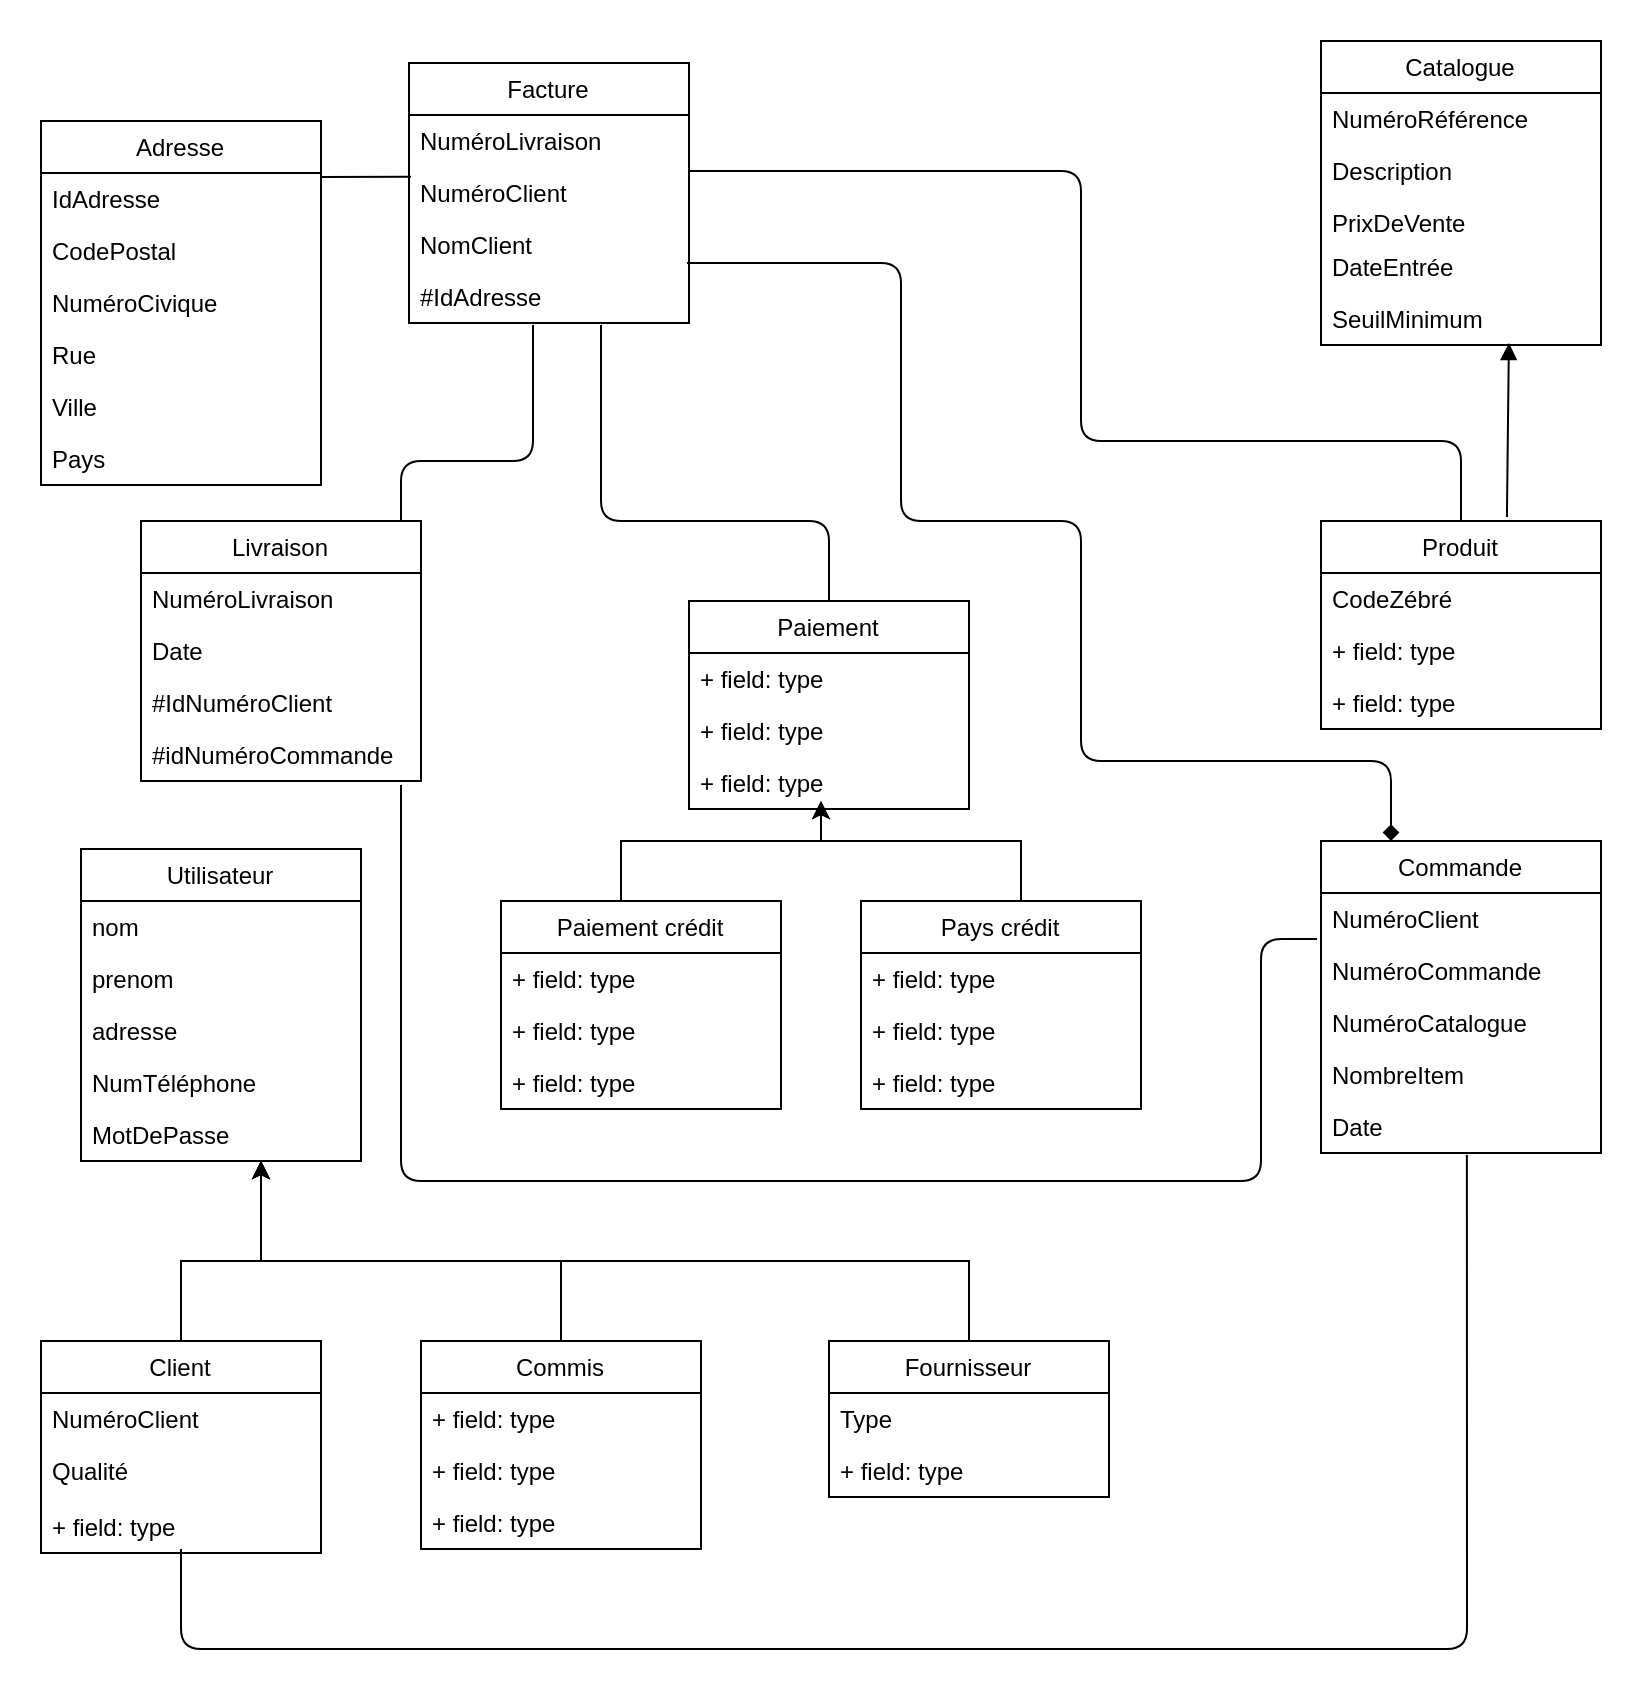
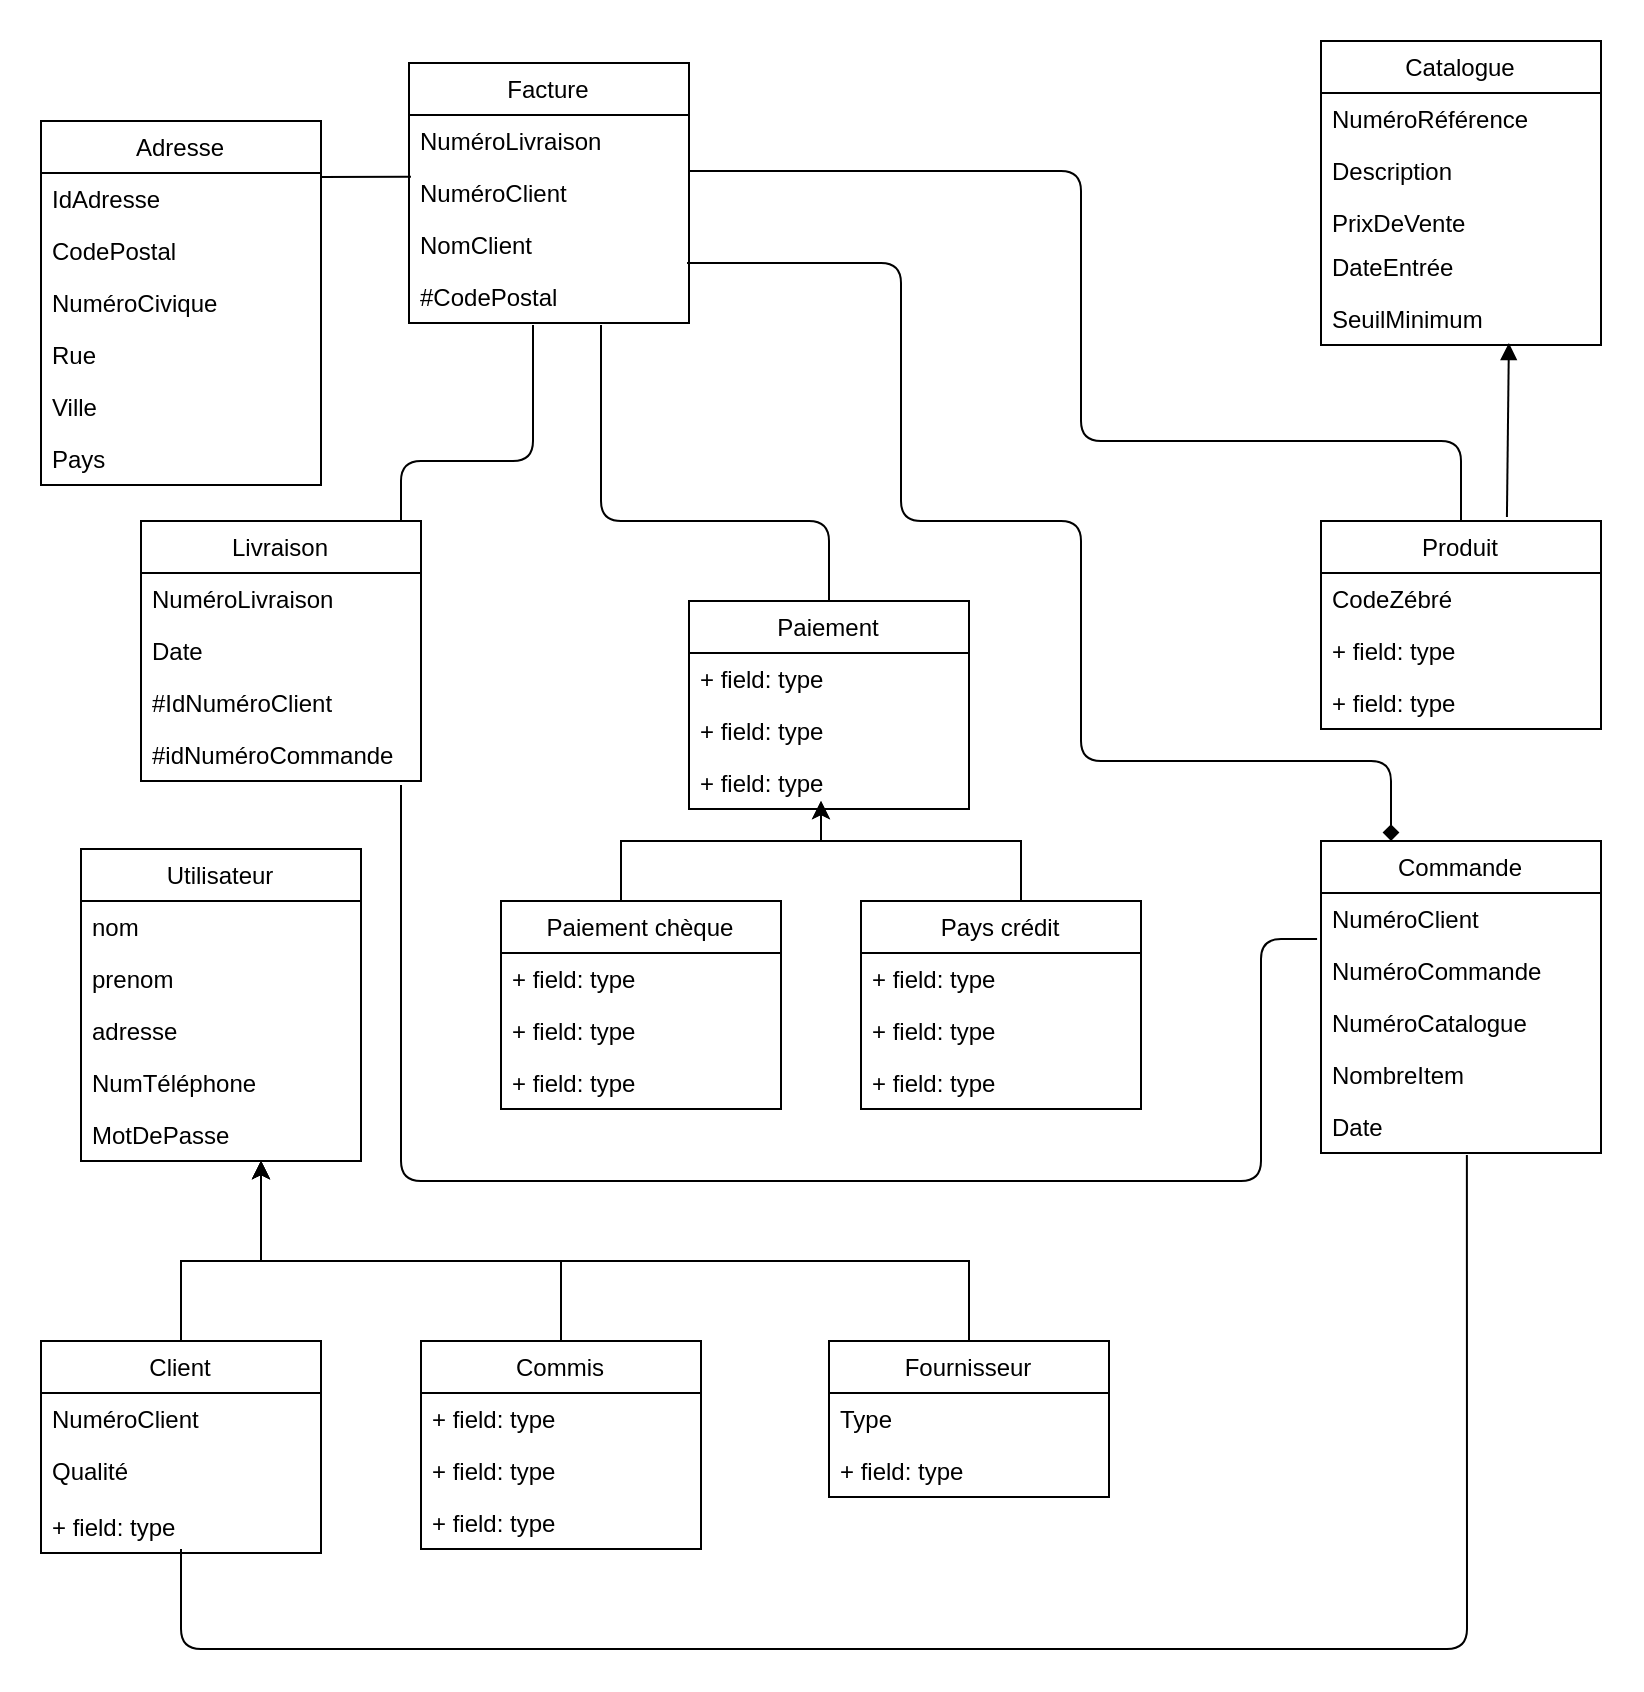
(487, 298) -> (491, 298)
(640, 928) -> (640, 928)
